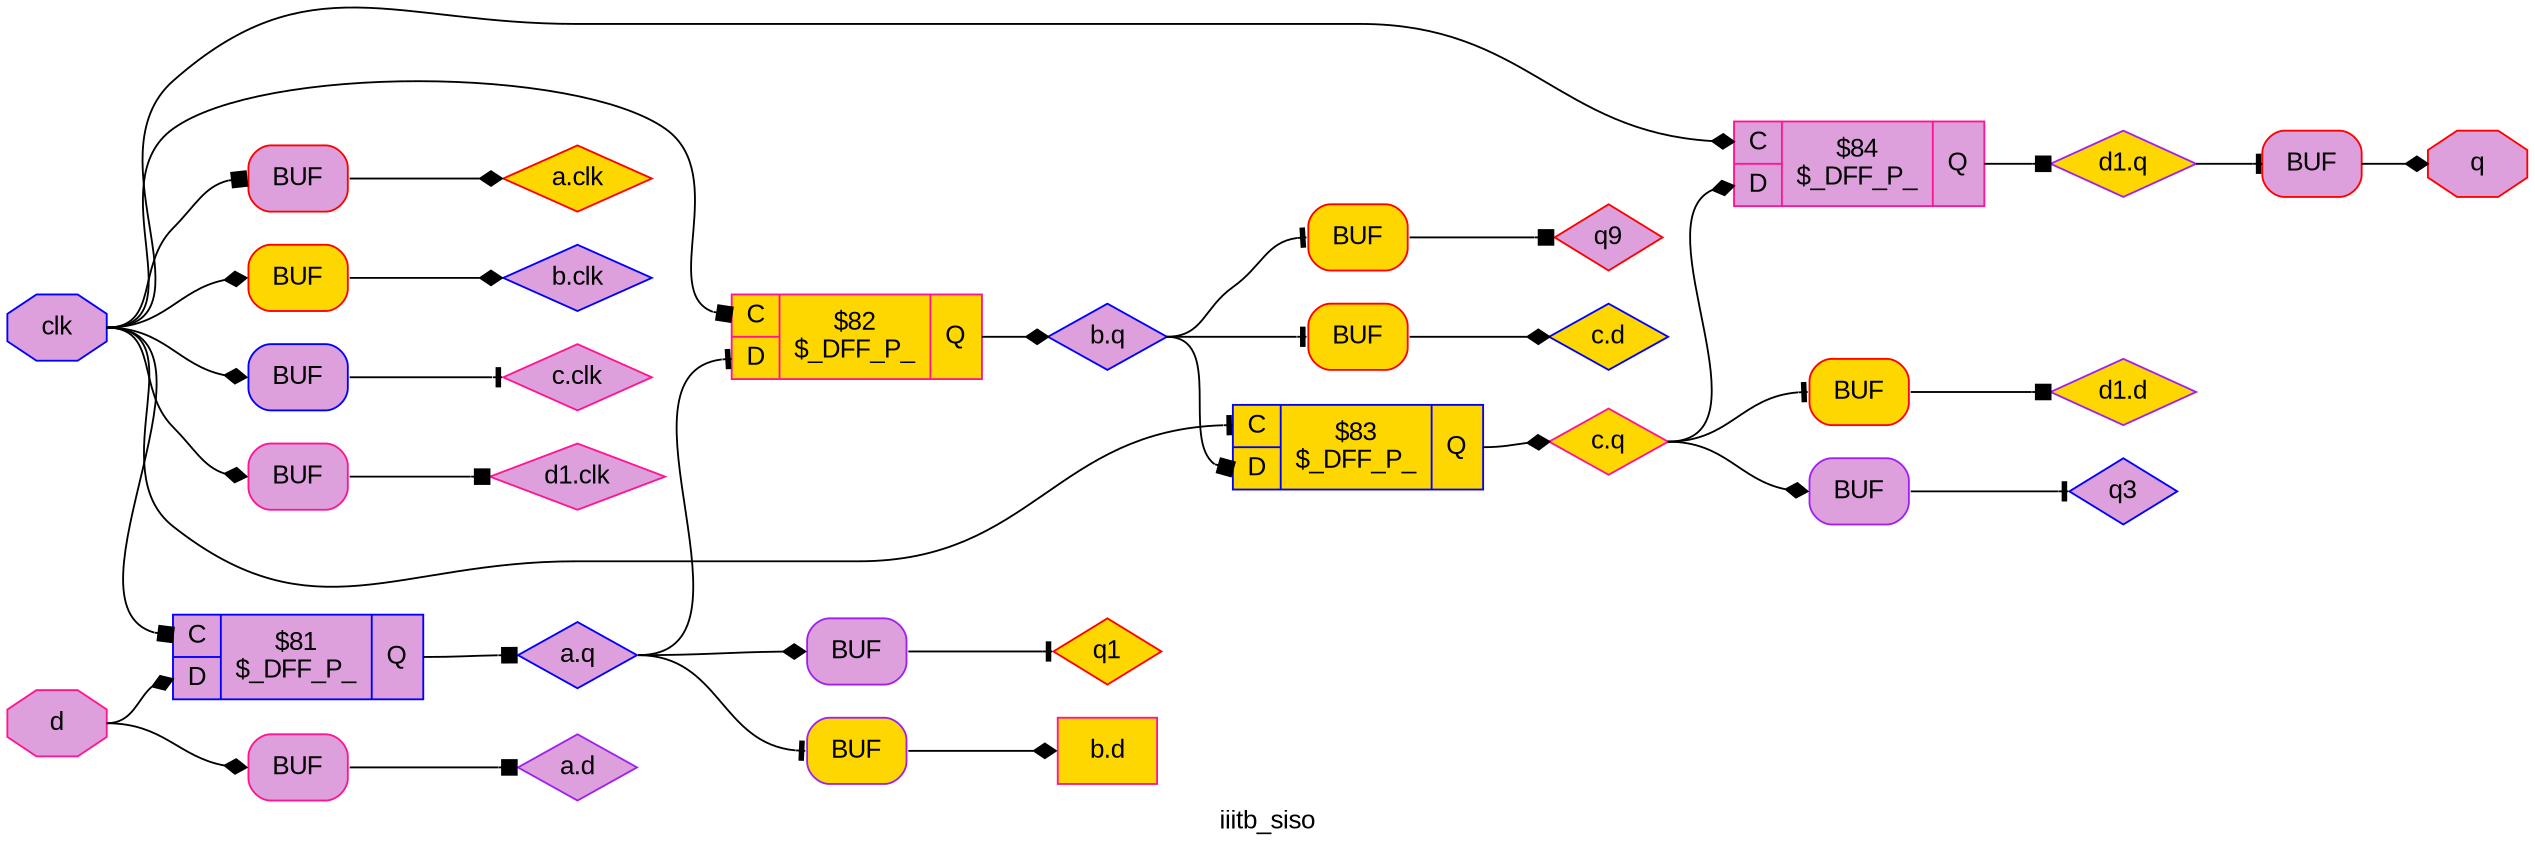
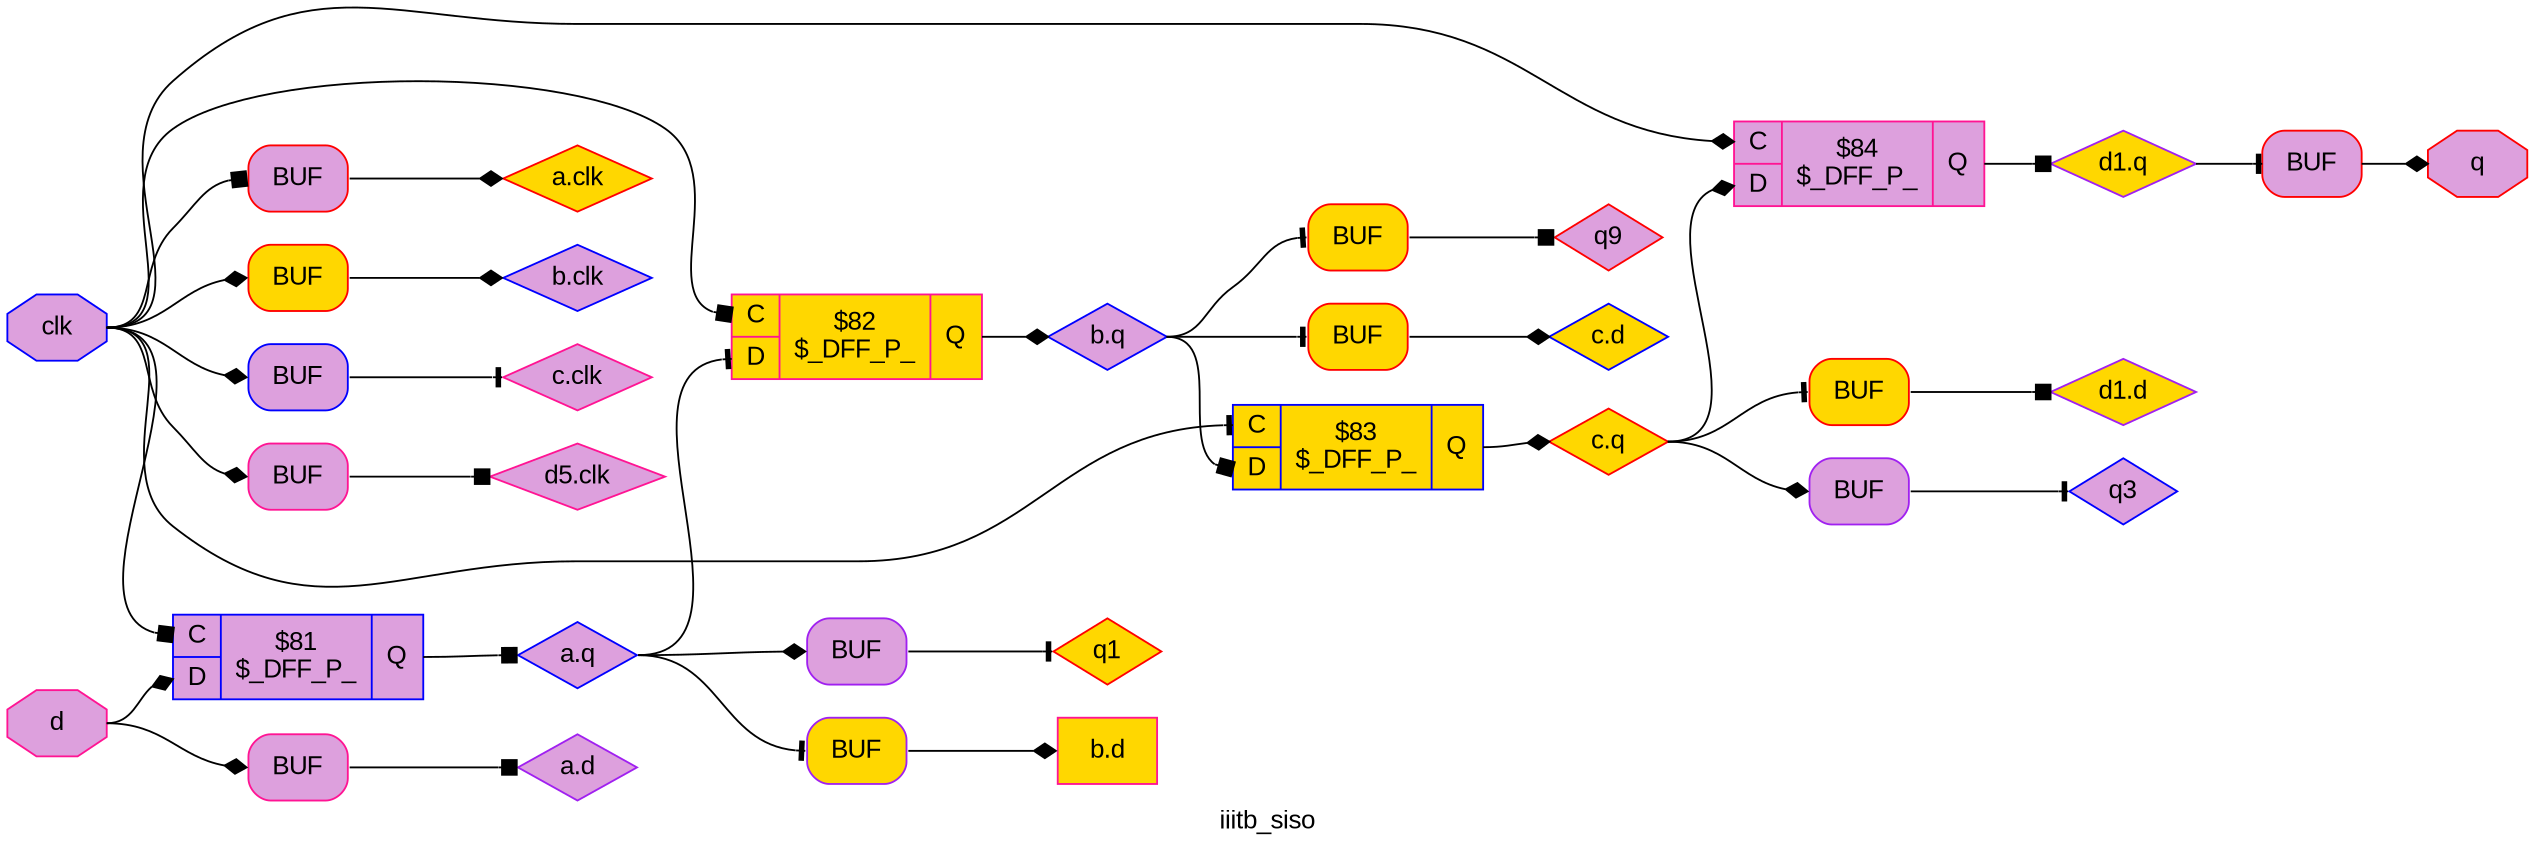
(1609, 442) -> (1609, 442)
(577, 477) -> (577, 477)
